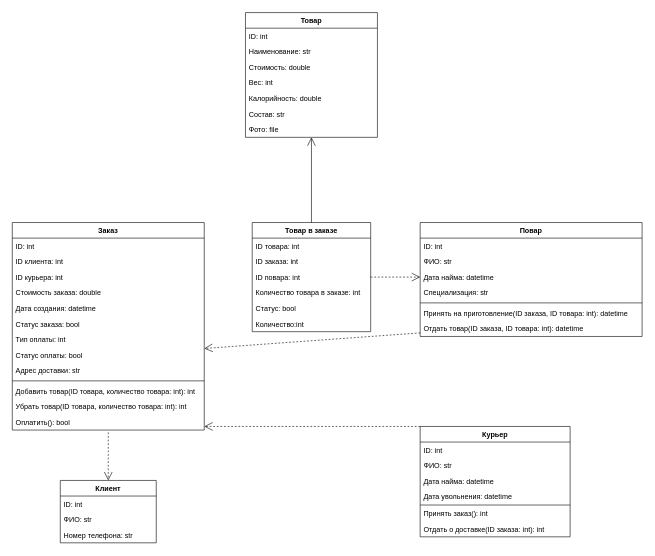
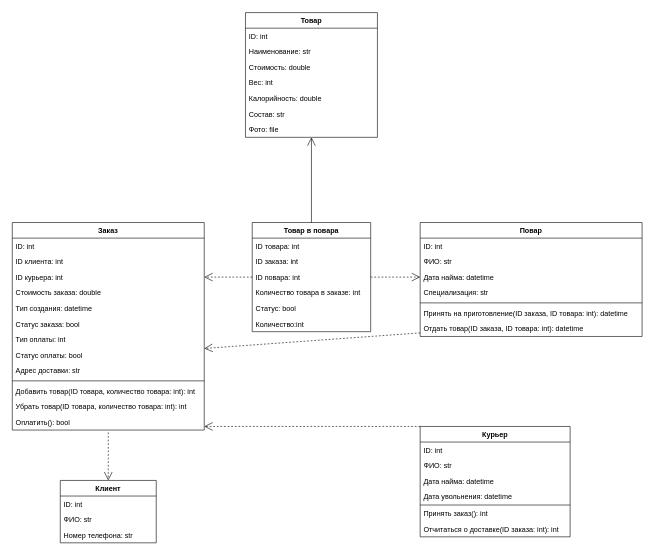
(311, 230) -> (311, 230)
none -> (228, 277)
(58, 308) -> (56, 308)
(492, 529) -> (500, 529)
